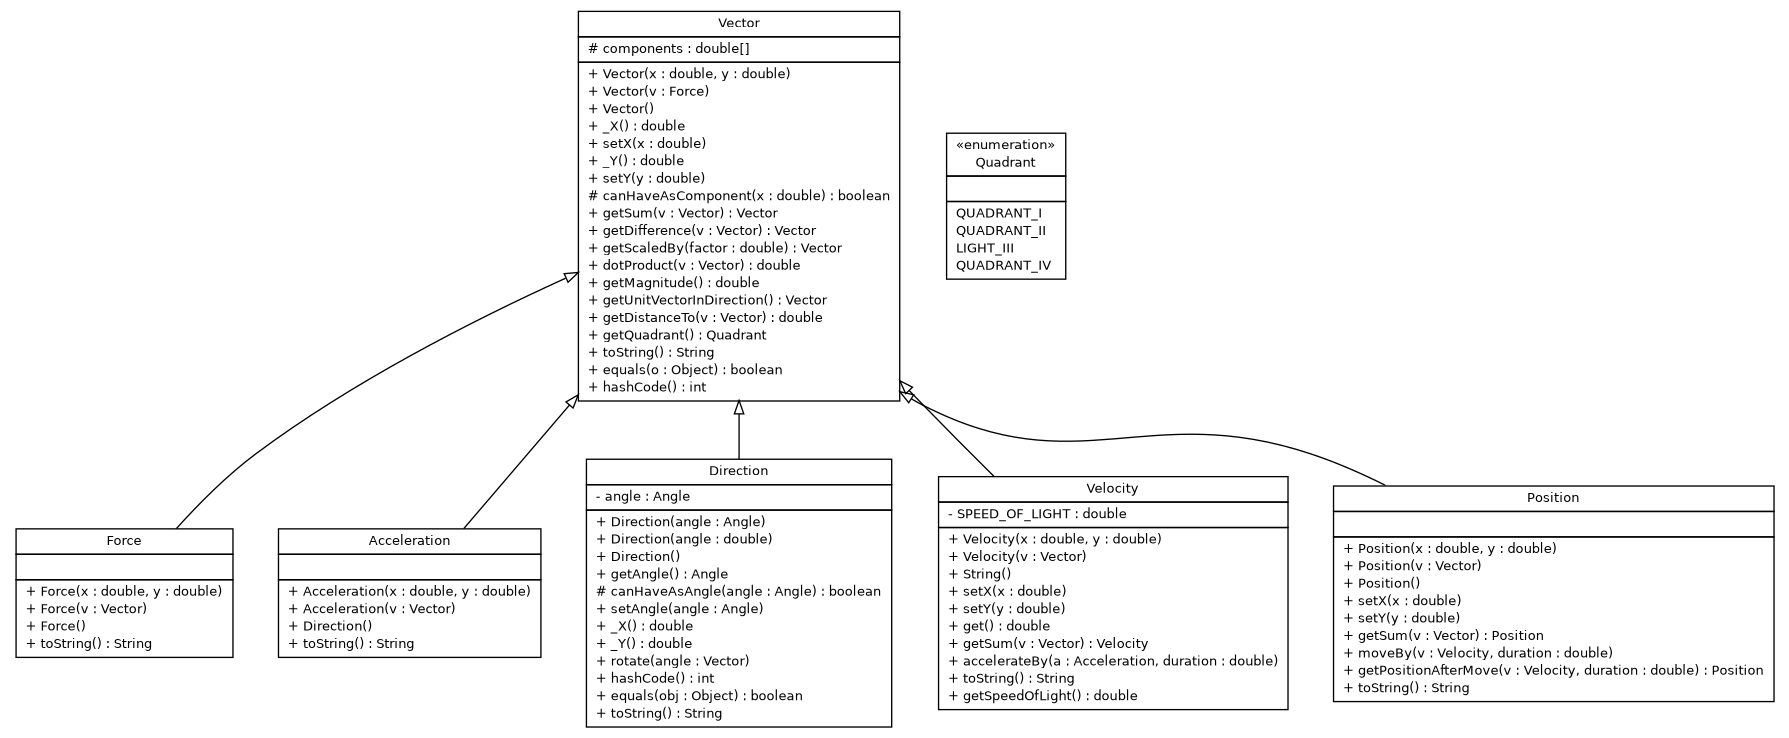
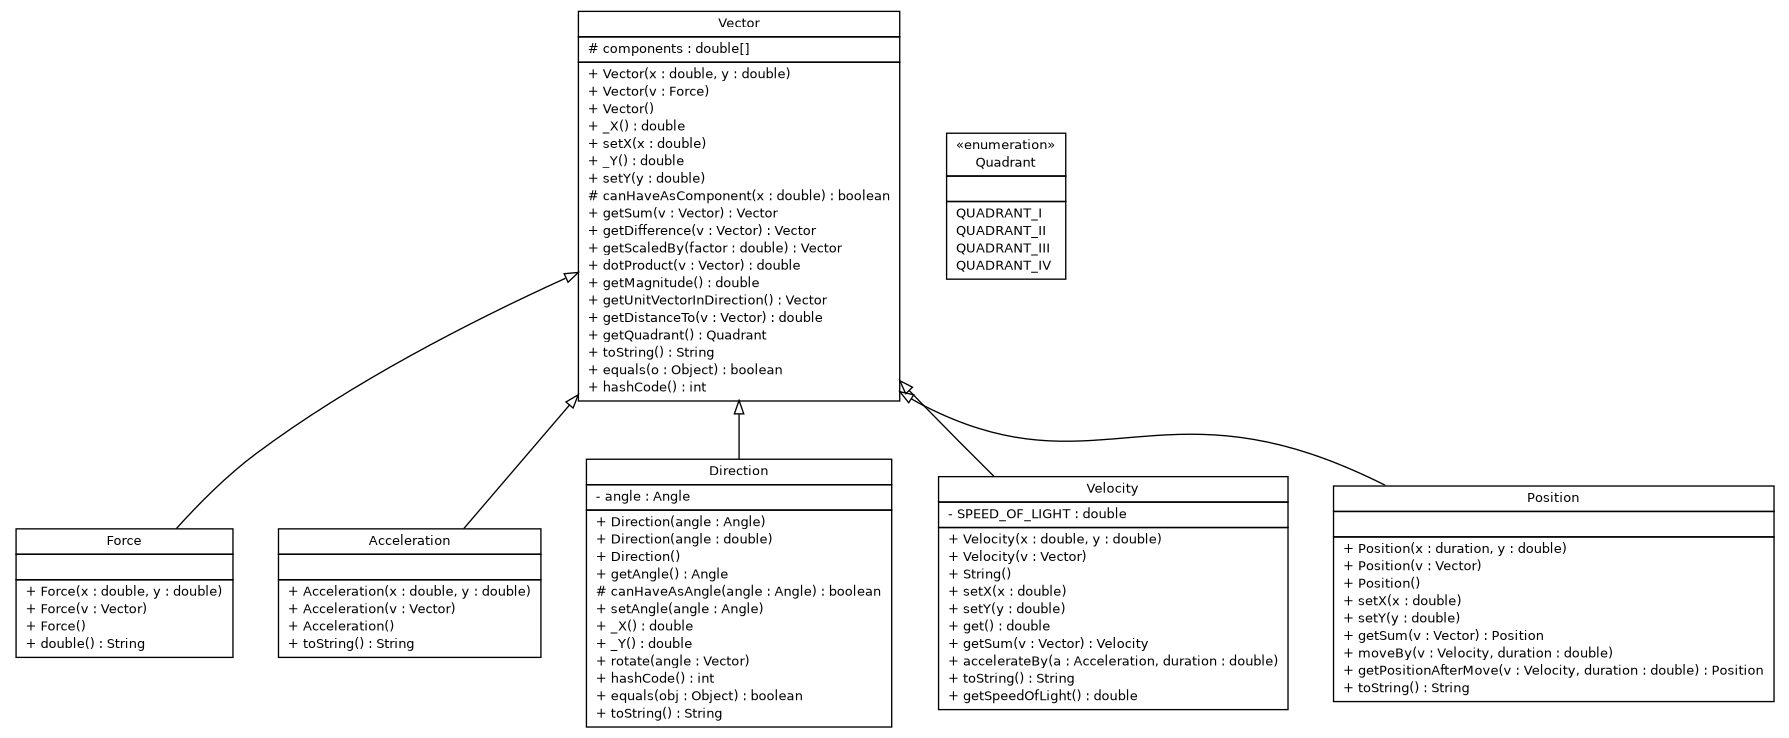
(985, 248) -> (1003, 248)
(1450, 549) -> (1455, 549)
(331, 627) -> (341, 627)
(89, 644) -> (86, 644)
